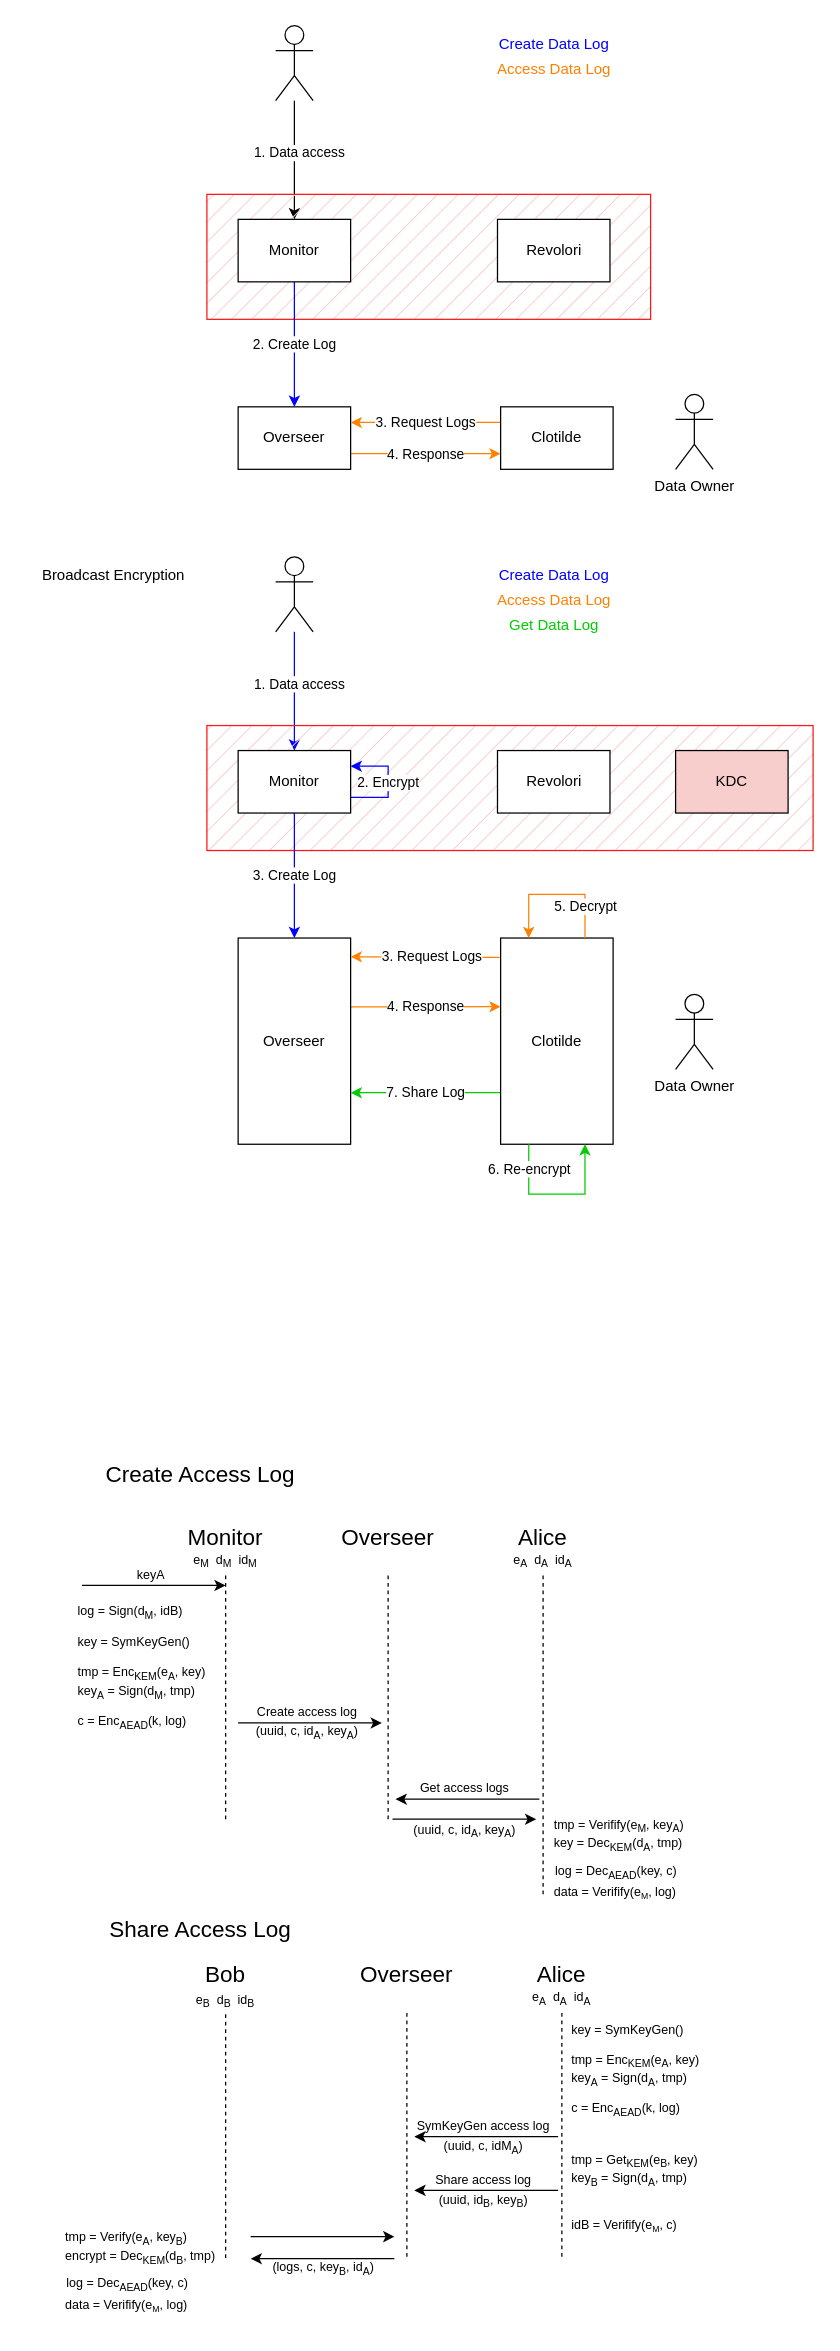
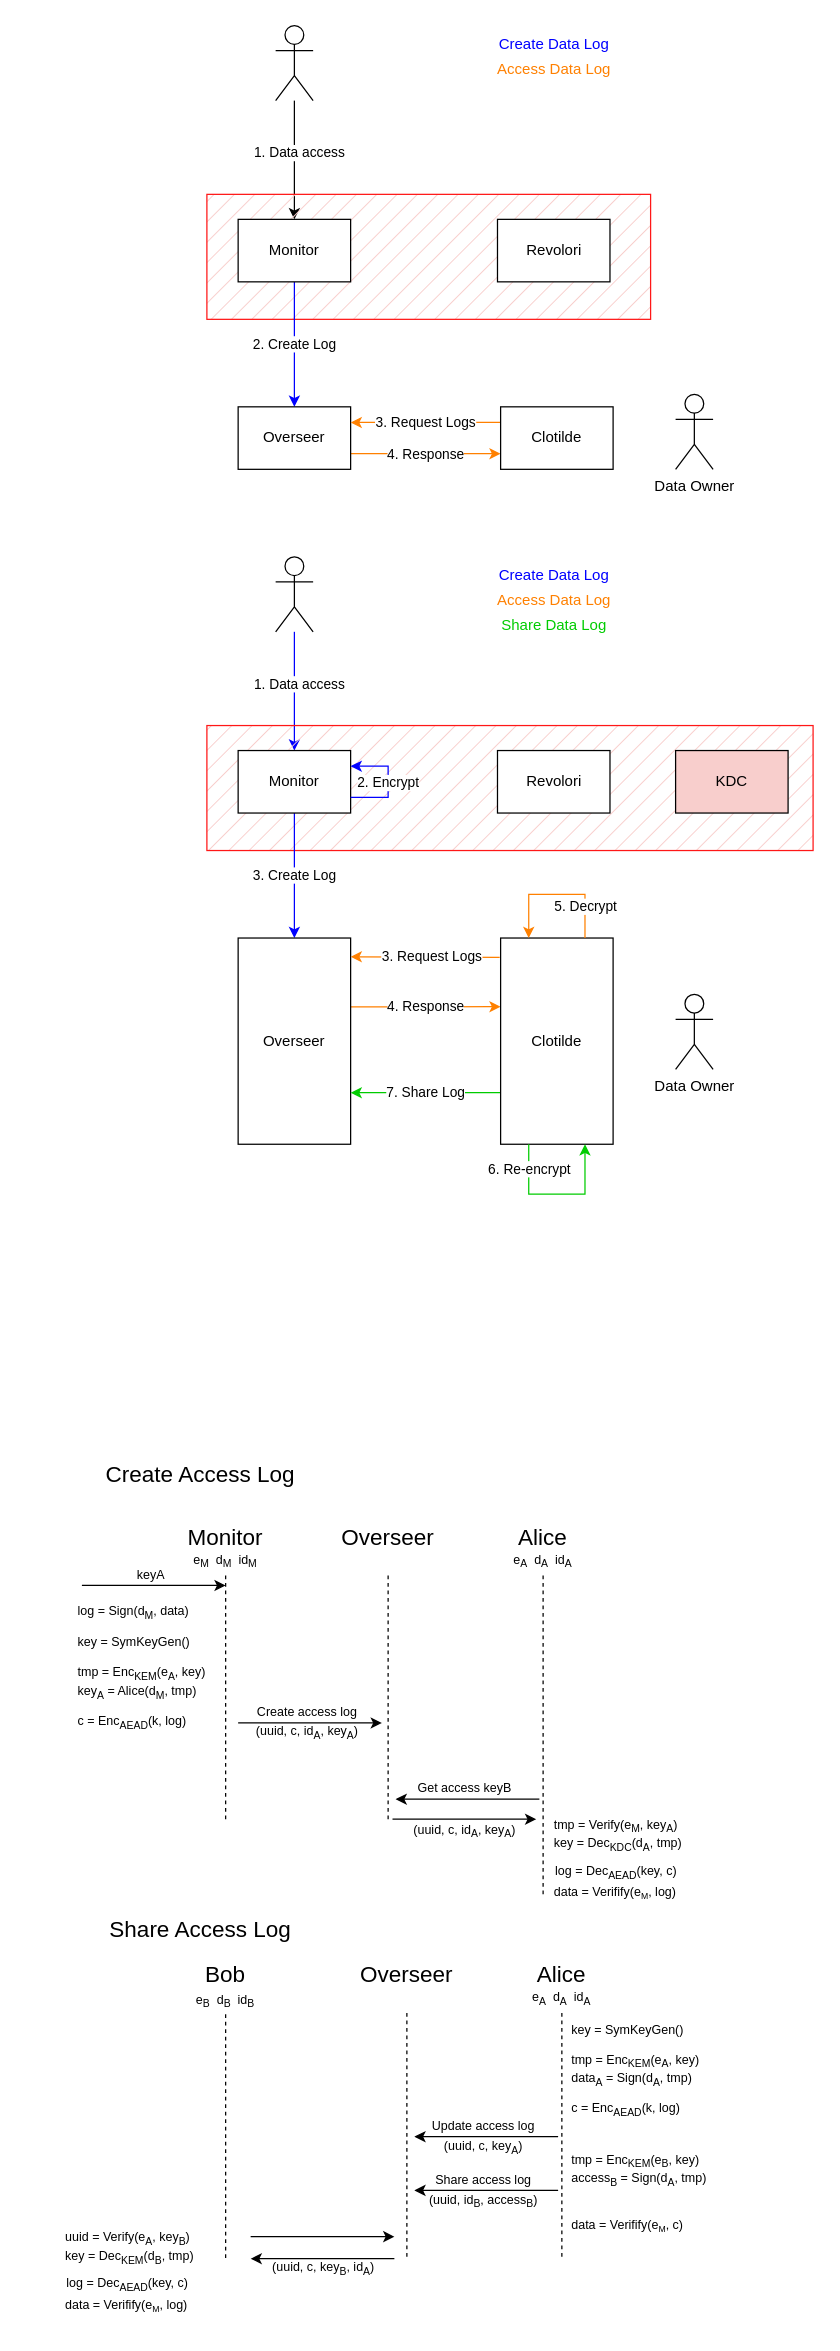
(113, 576) -> none
(554, 626) -> (554, 626)
(133, 1612) -> (138, 1612)
(140, 1692) -> (142, 1692)
(465, 1788) -> (465, 1788)
(629, 1826) -> (623, 1826)
(621, 1844) -> (621, 1844)
(634, 2079) -> (637, 2079)
(484, 2126) -> (484, 2126)
(484, 2147) -> (484, 2147)
(639, 2161) -> (639, 2161)
(634, 2179) -> (644, 2179)
(484, 2201) -> (484, 2201)
(634, 2226) -> (639, 2226)
(135, 2238) -> (136, 2238)
(147, 2257) -> (133, 2257)
(324, 2268) -> (324, 2268)
